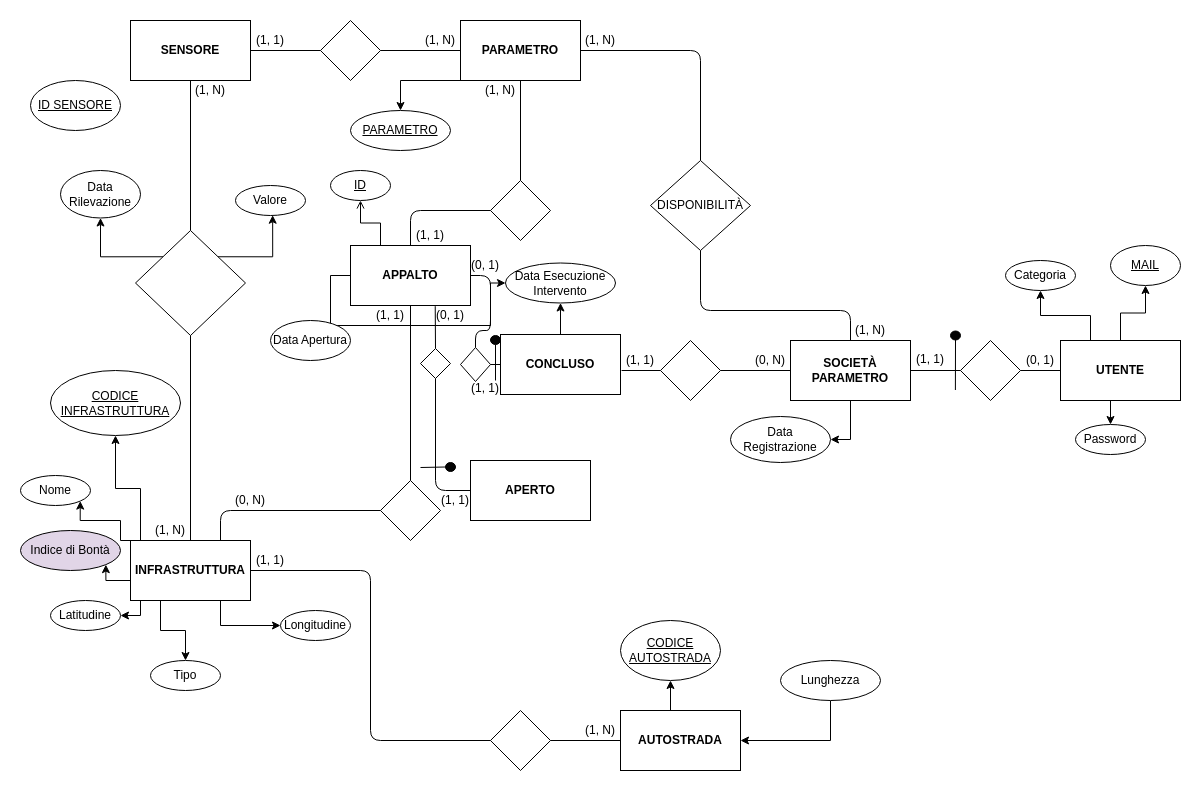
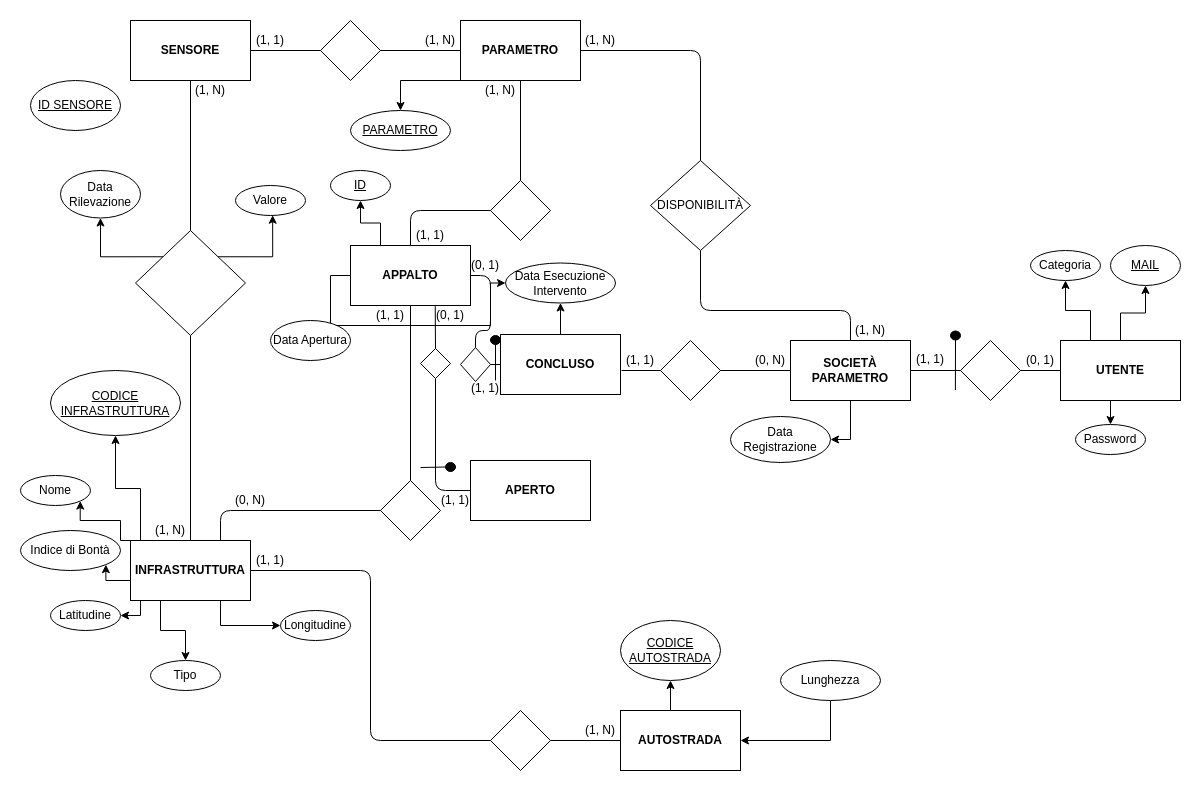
(361, 206) -> (361, 208)
(1041, 276) -> (1066, 266)
(71, 551) -> (71, 551)
